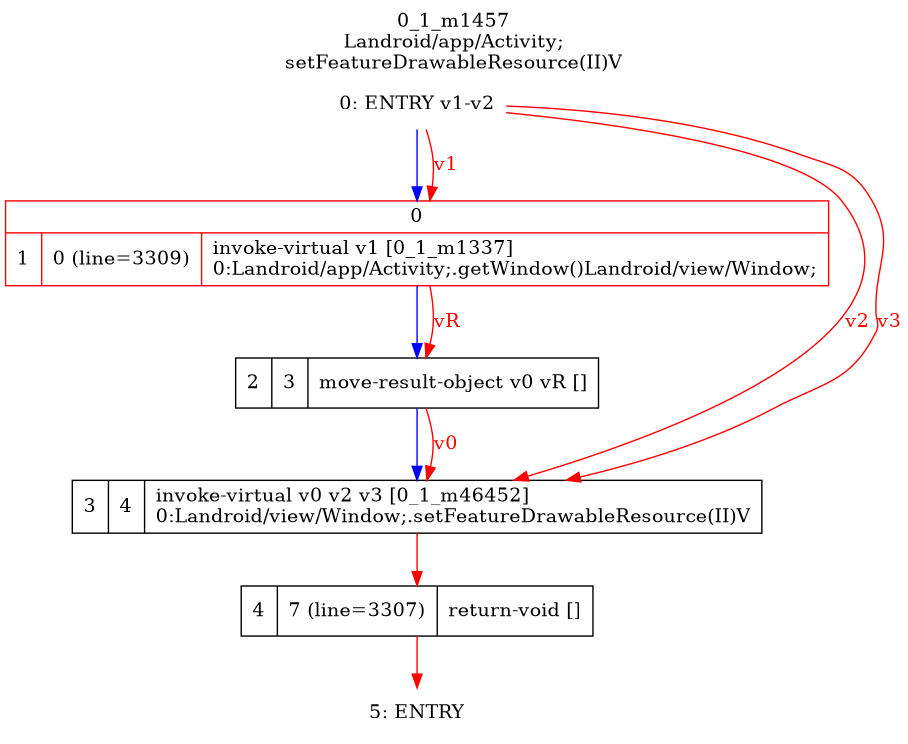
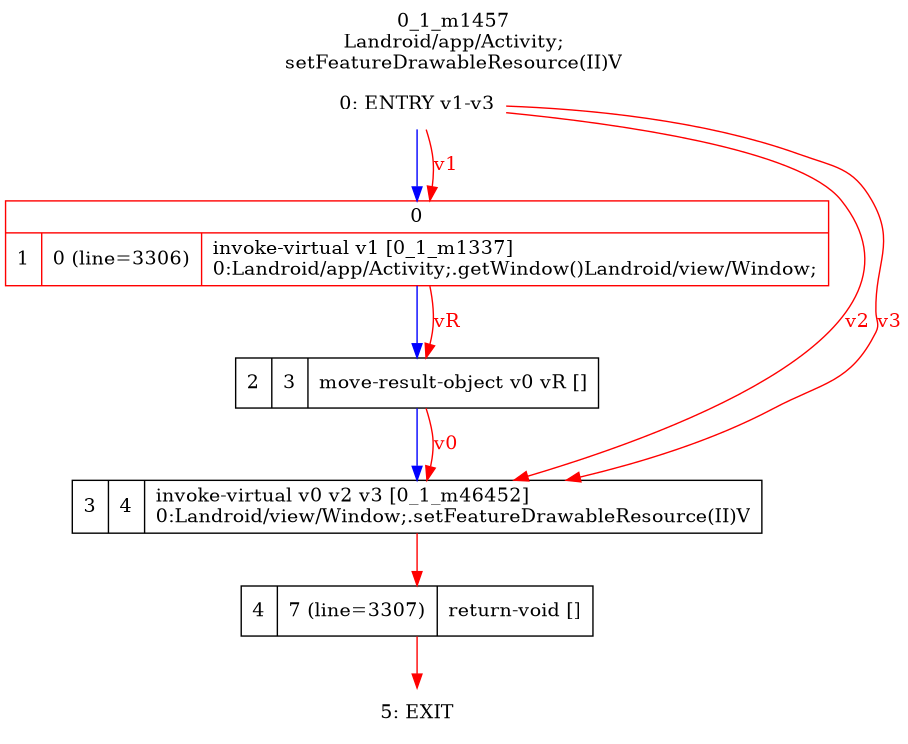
(417, 104) -> (417, 104)
(122, 259) -> (122, 259)
(417, 713) -> (417, 713)
